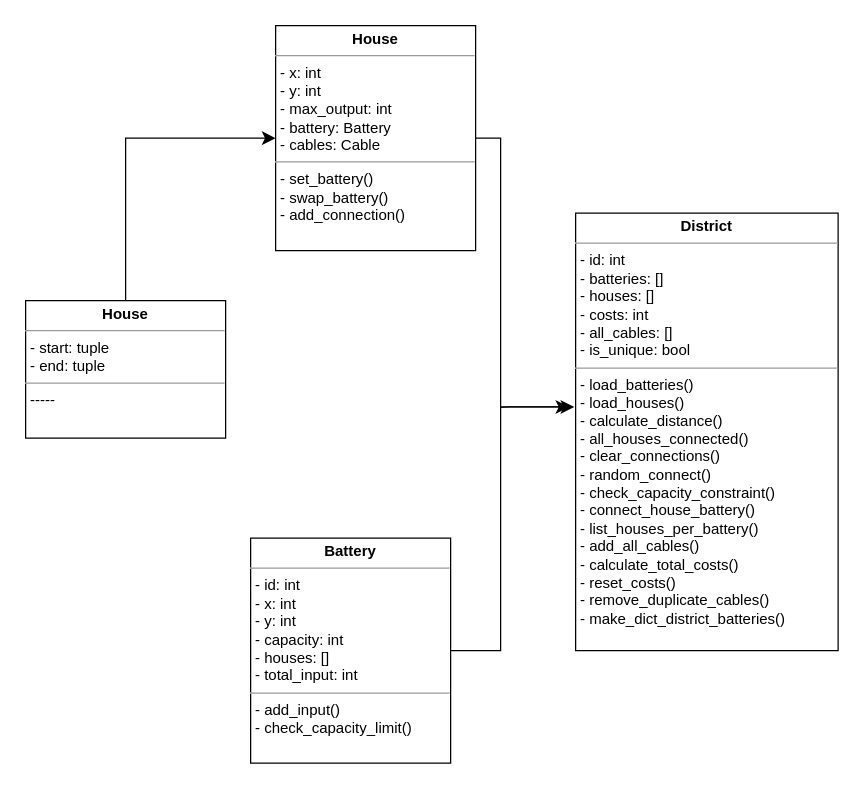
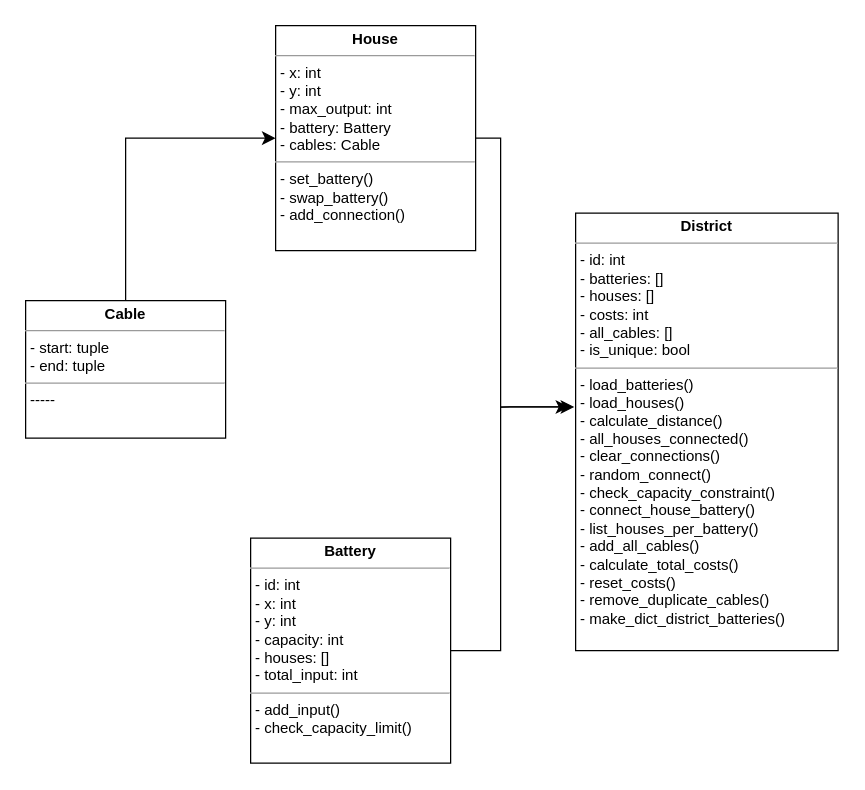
(77, 337) -> (77, 337)
